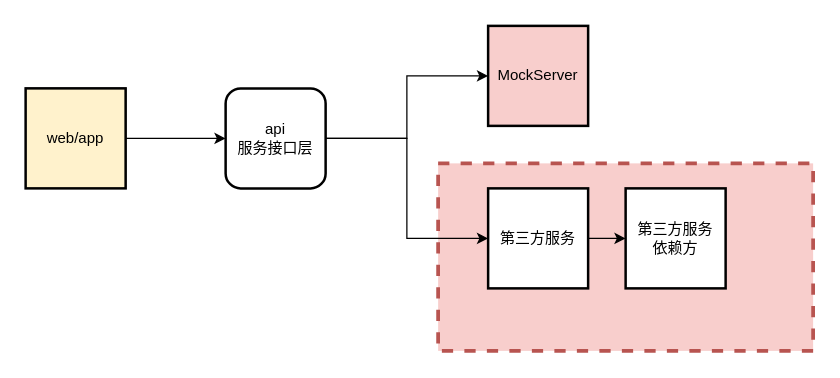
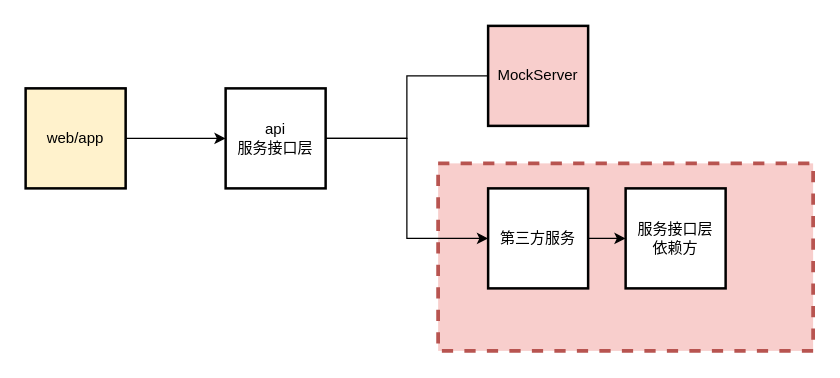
(478, 76) -> (481, 76)
(276, 138) -> (276, 138)
(676, 238) -> (676, 238)
